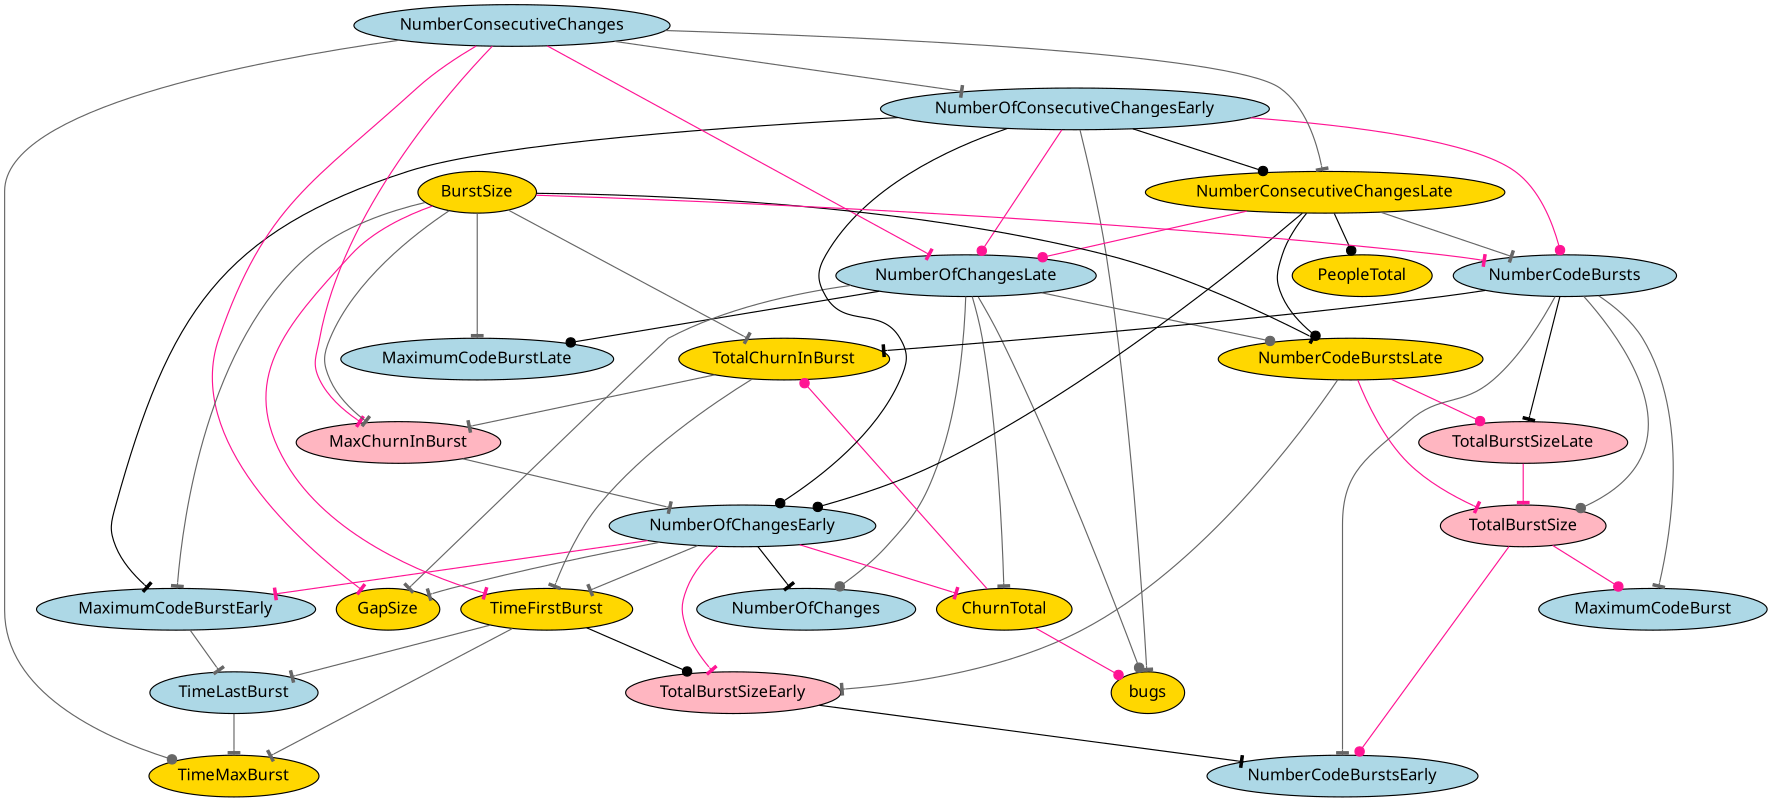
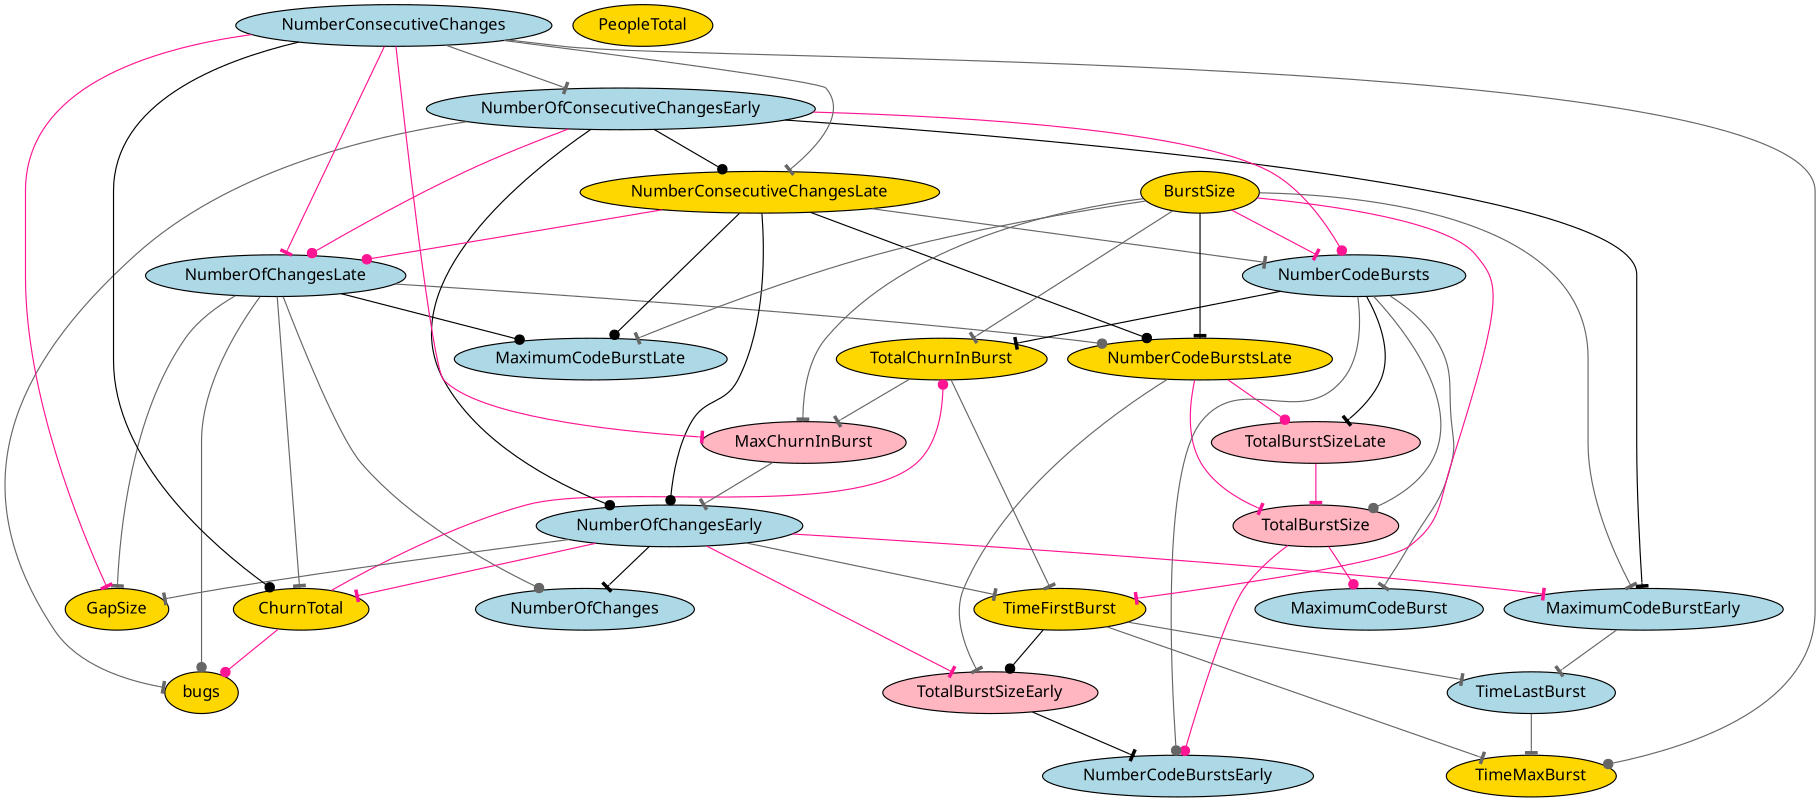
(1342, 230) -> (679, 272)
none -> (114, 288)
(1355, 475) -> (1185, 462)
